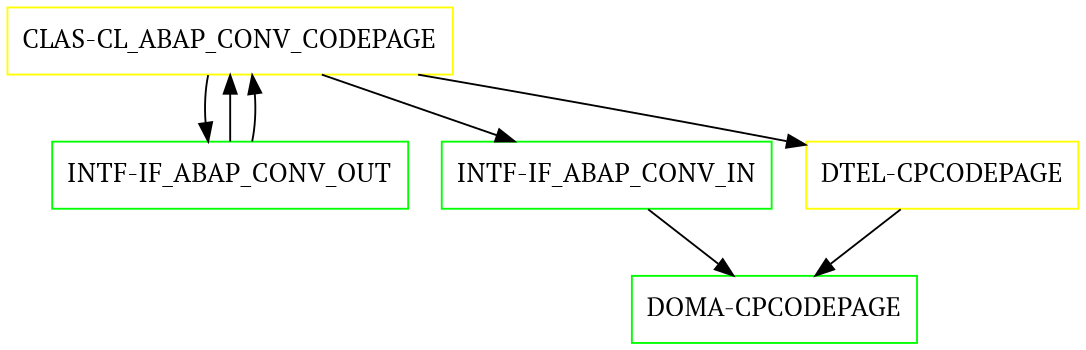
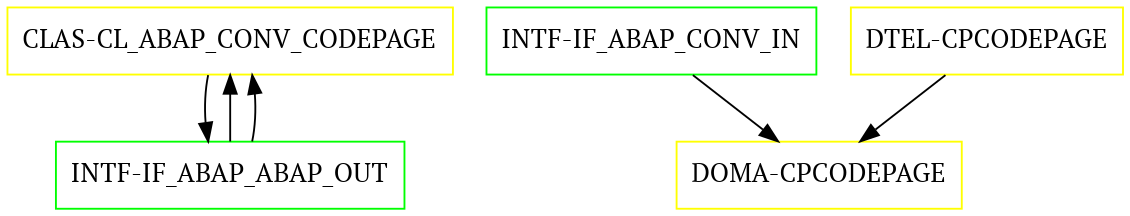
(409, 105) -> none
(603, 107) -> none
(230, 175) -> (230, 175)
(774, 309) -> (819, 175)
